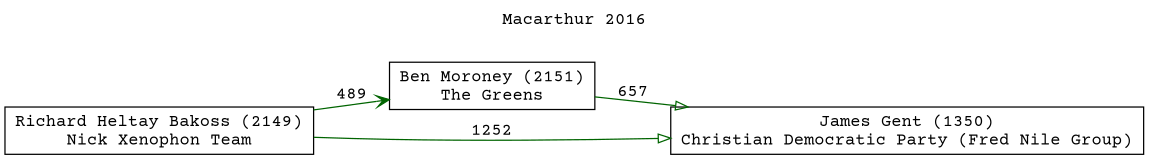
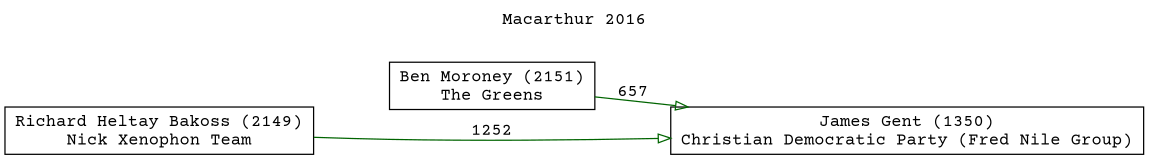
(345, 106) -> none
